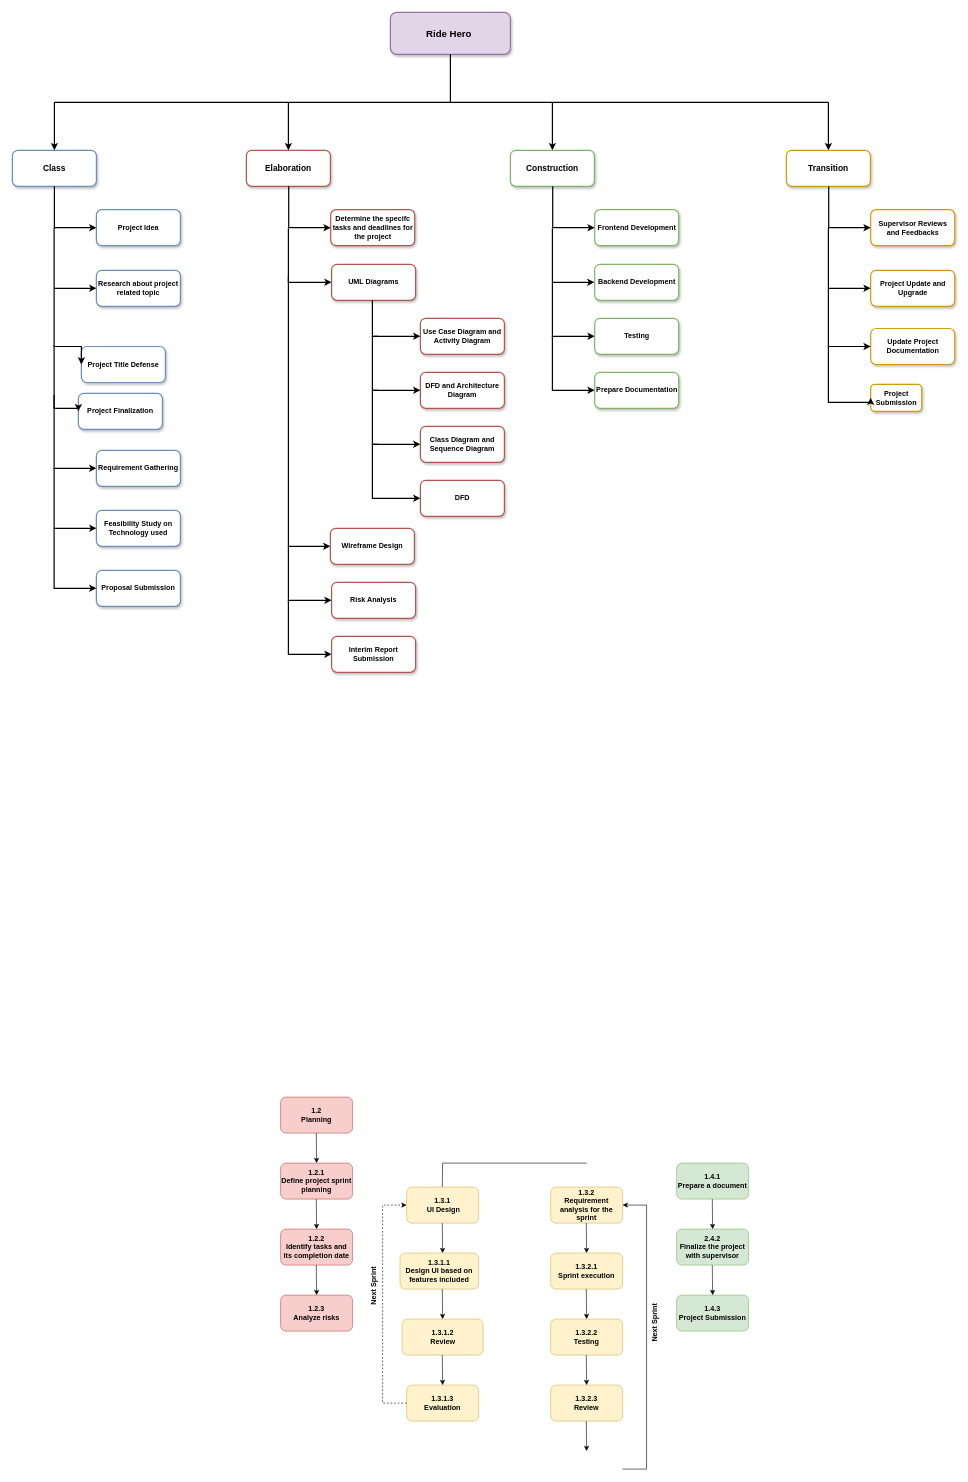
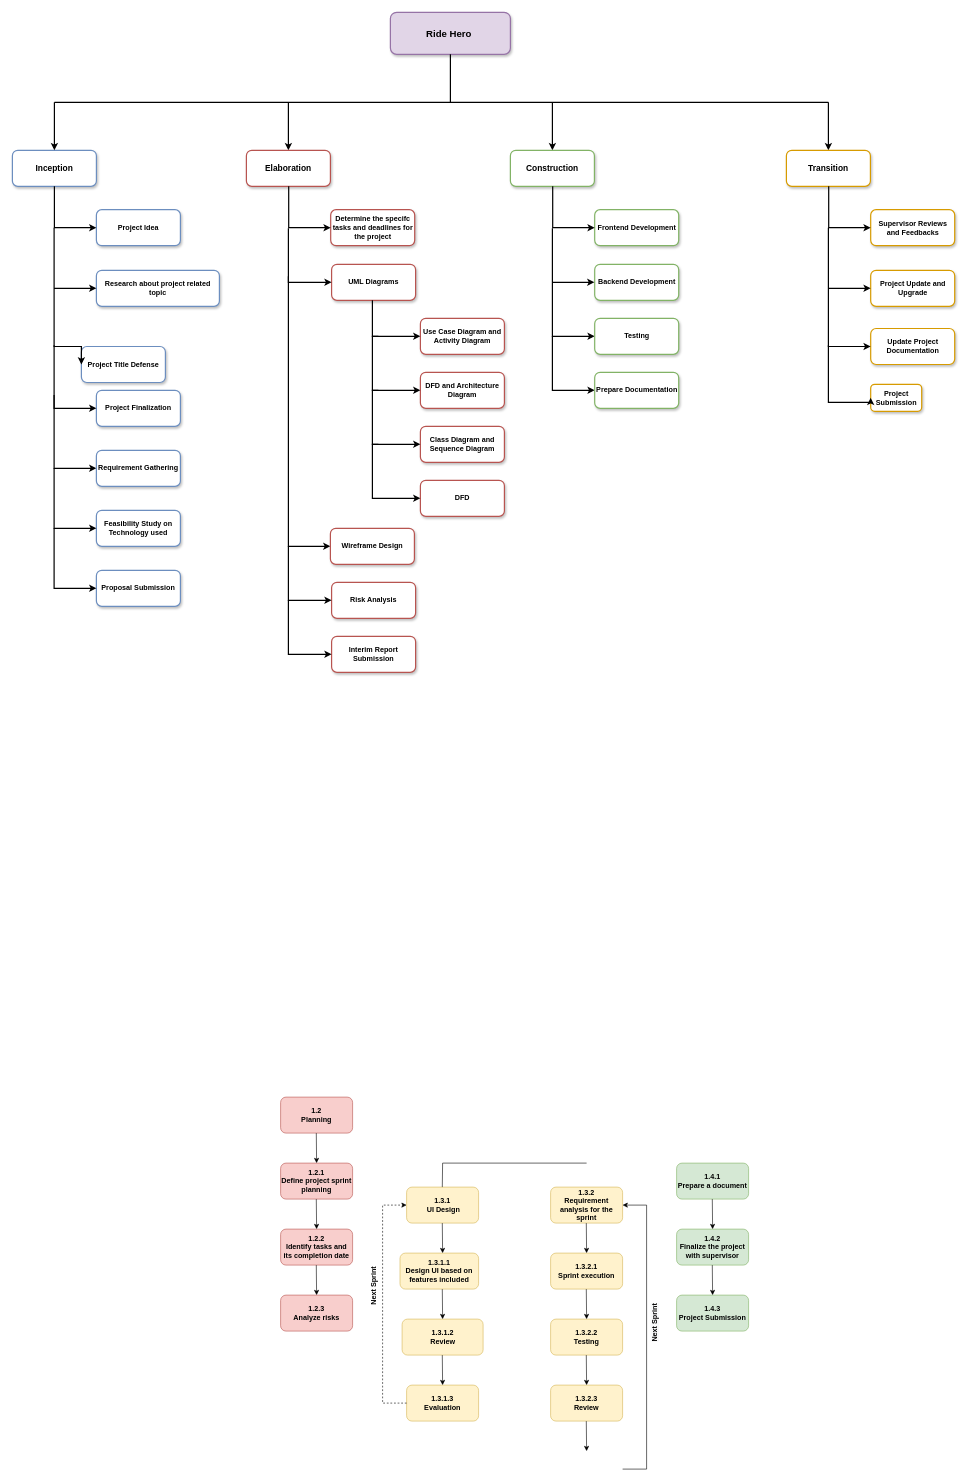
(54, 168) -> (54, 168)
(138, 288) -> (158, 288)
(120, 411) -> (138, 408)
(713, 1247) -> (713, 1247)
